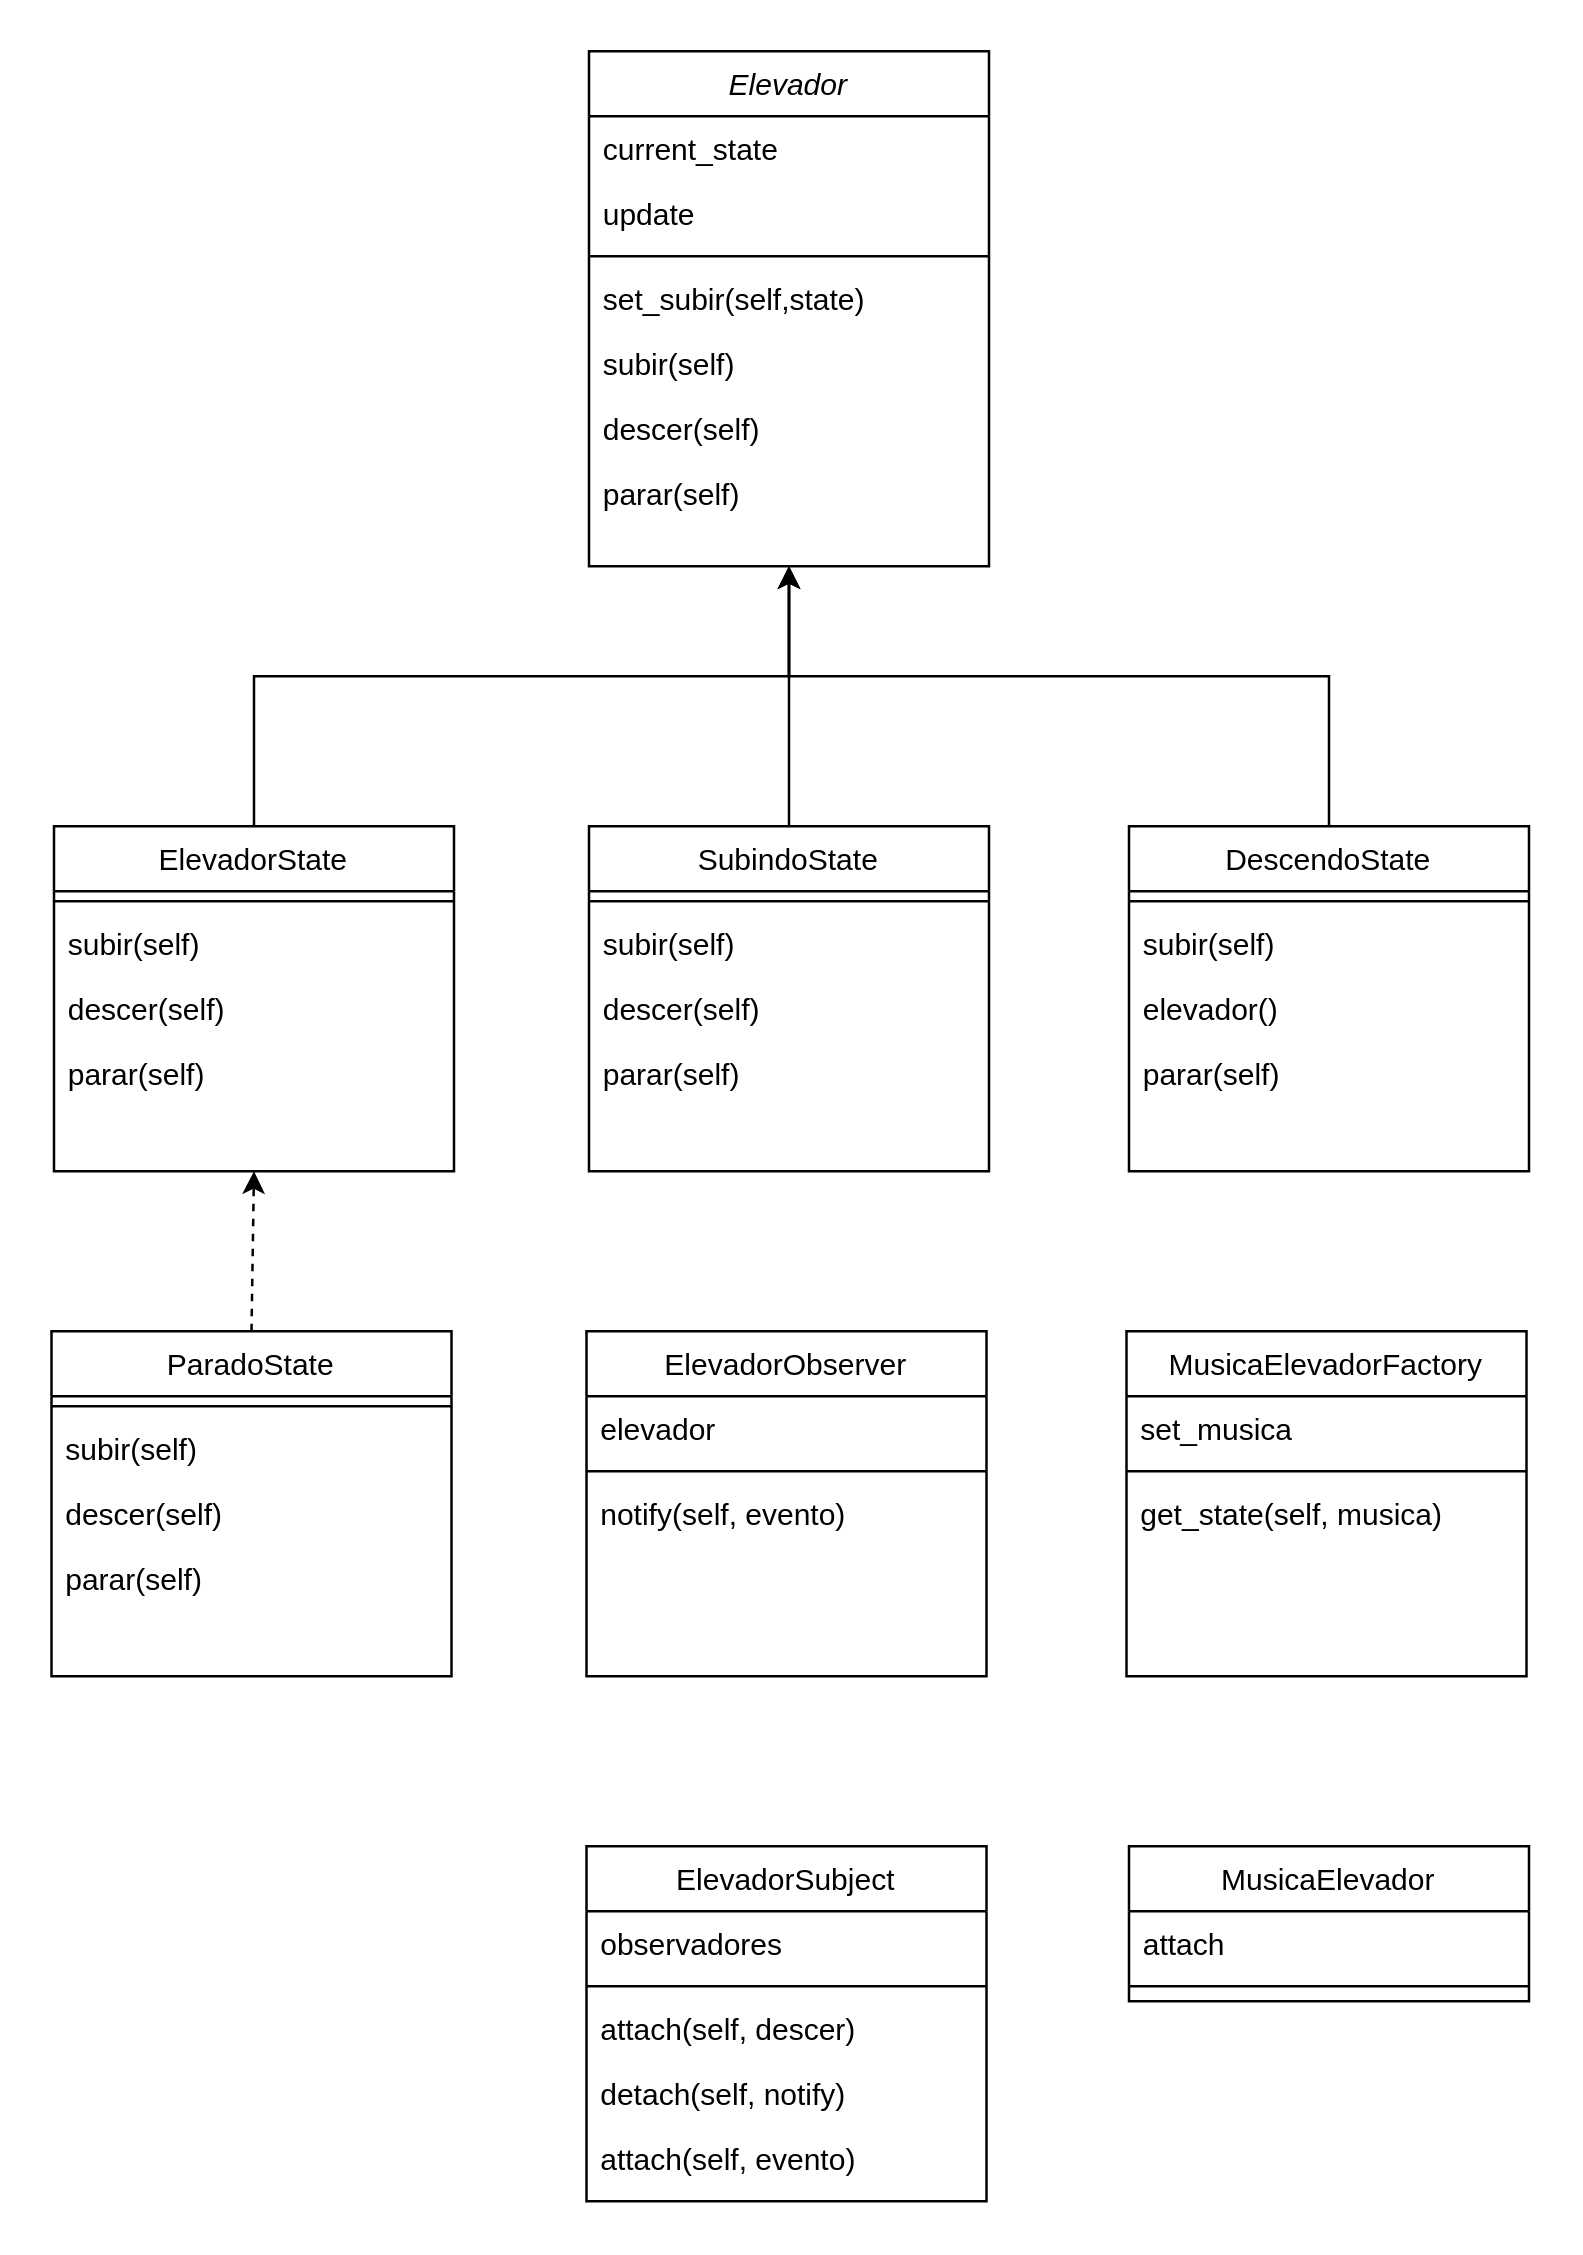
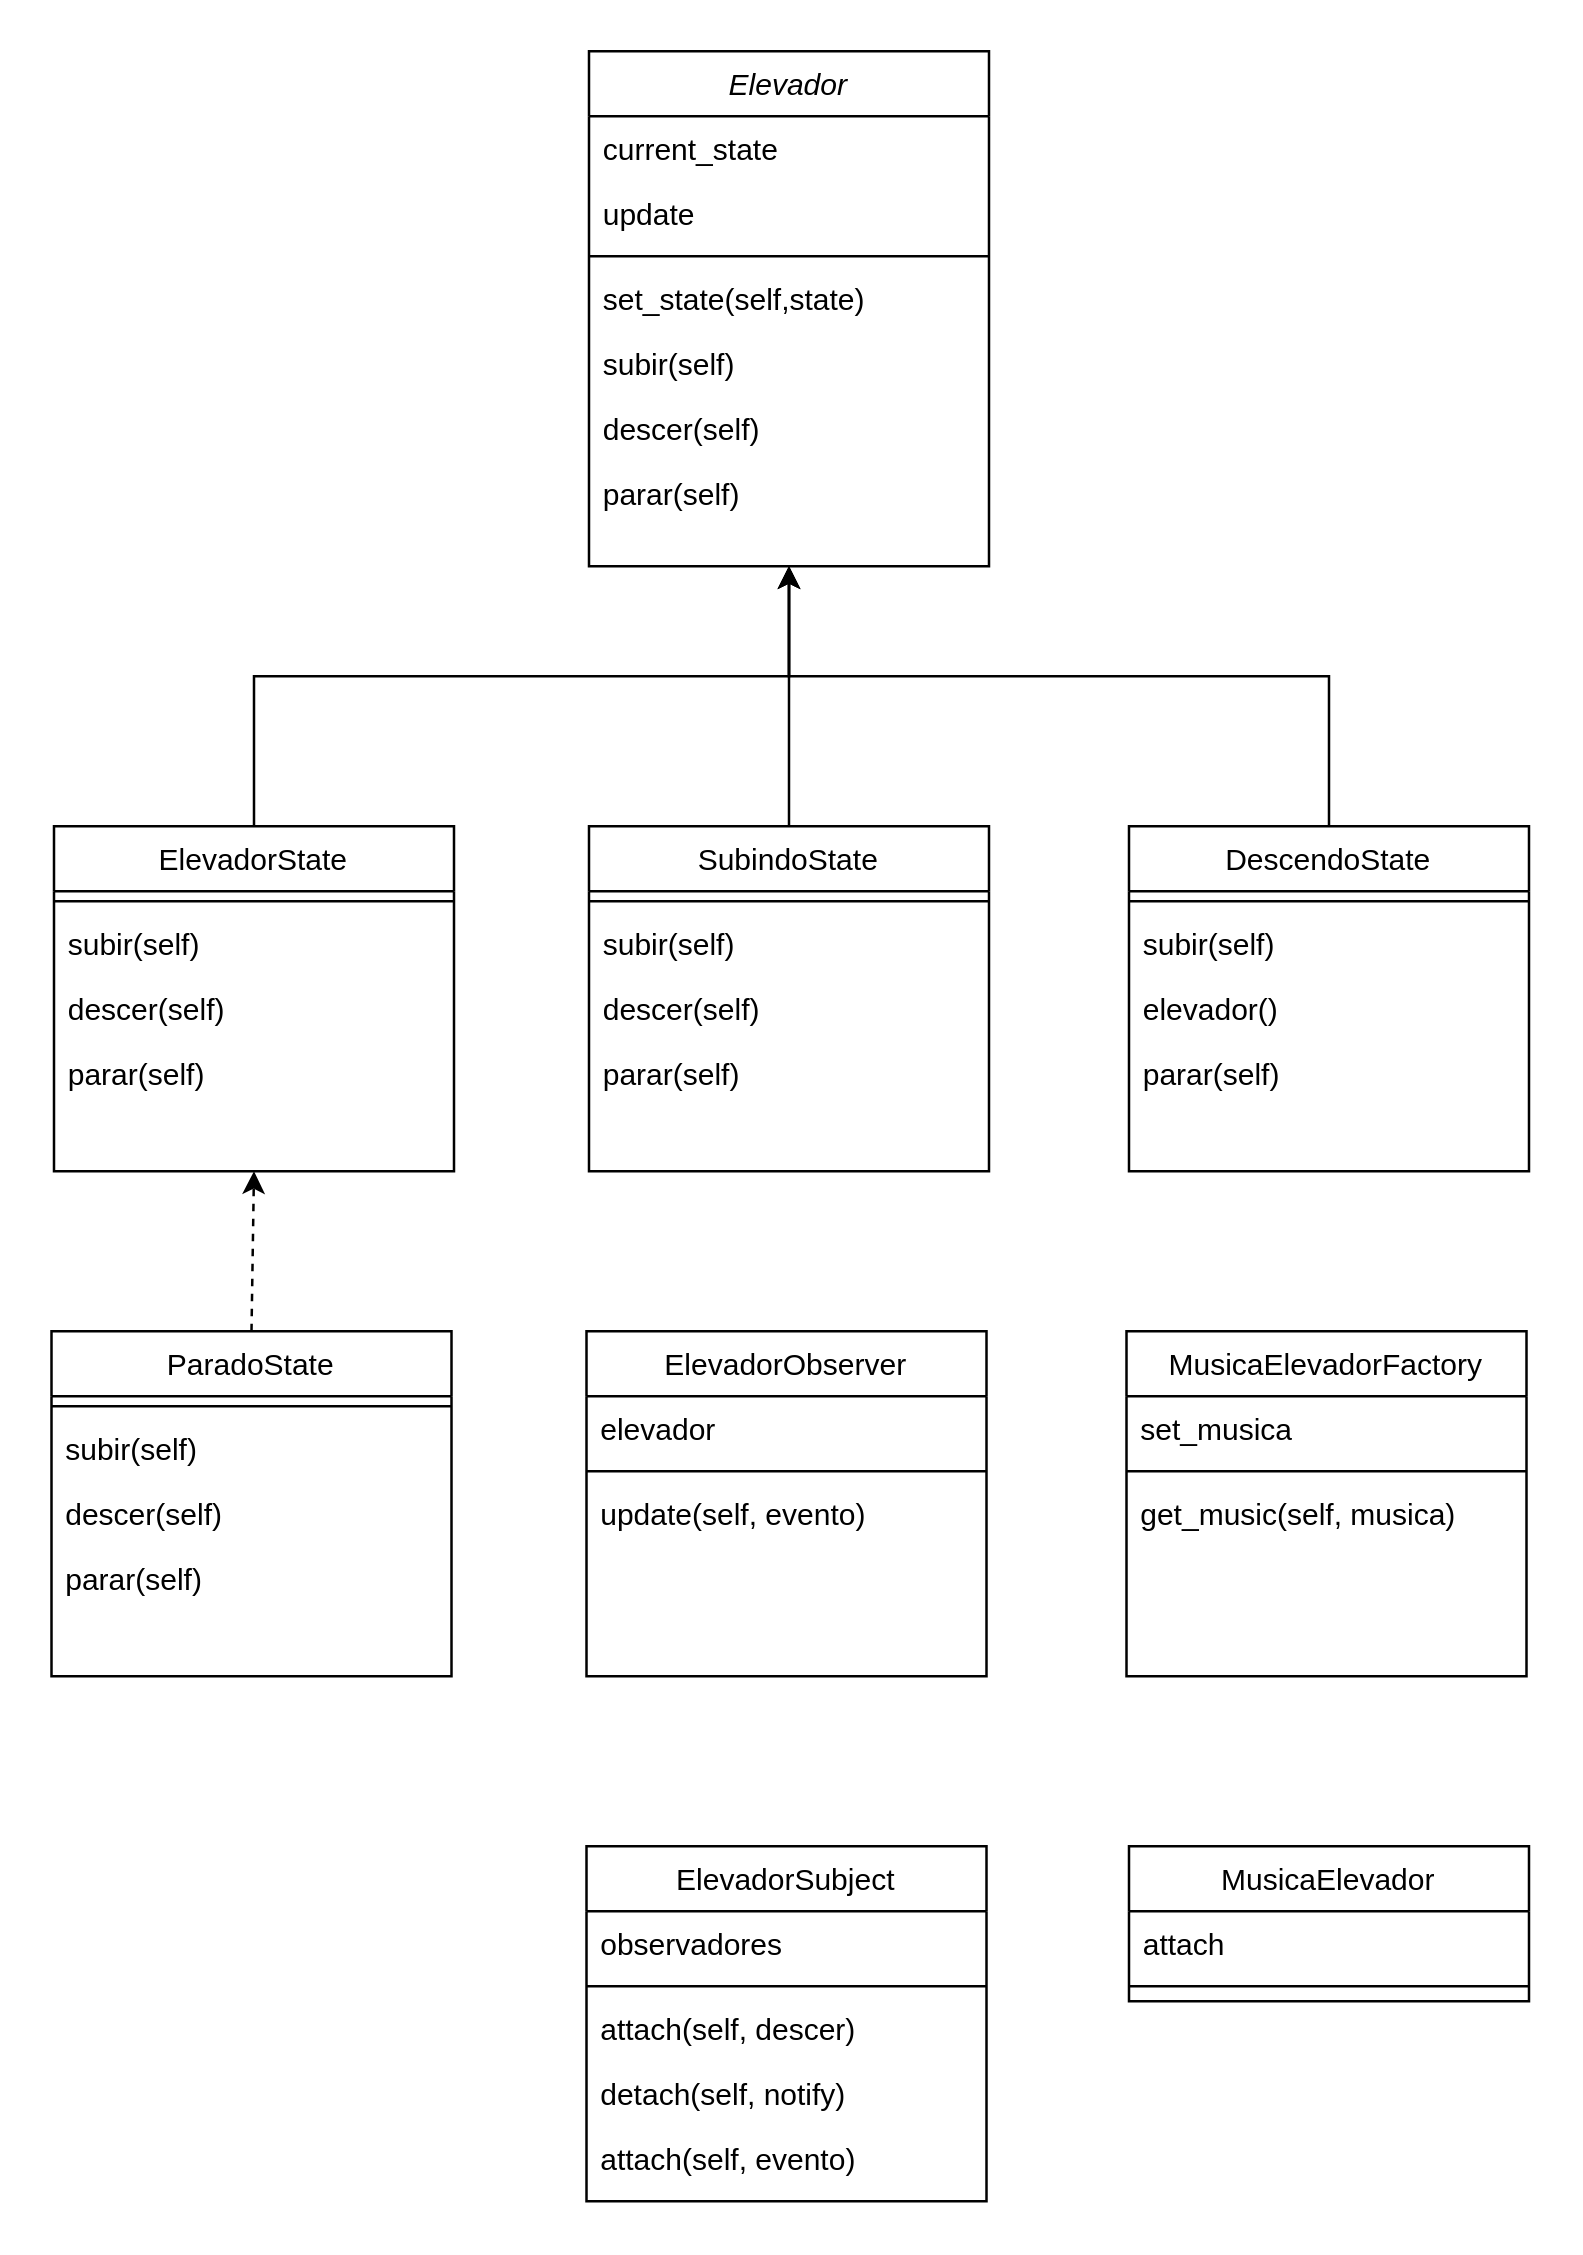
(767, 300) -> (771, 300)
(752, 1515) -> (756, 1515)
(1318, 1515) -> (1314, 1515)
